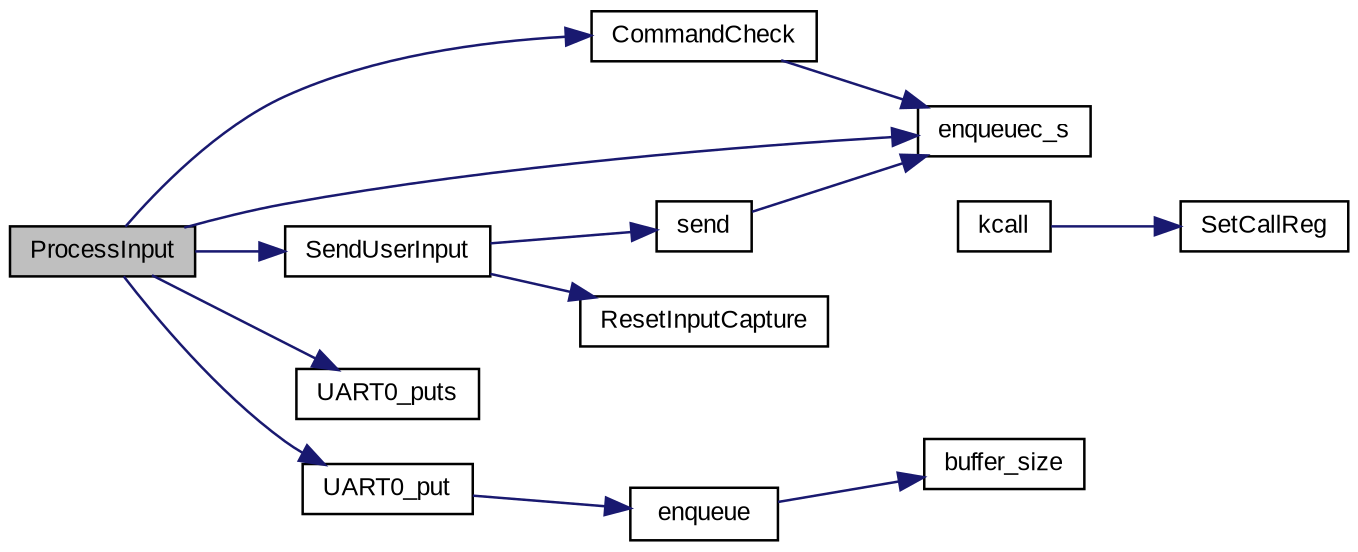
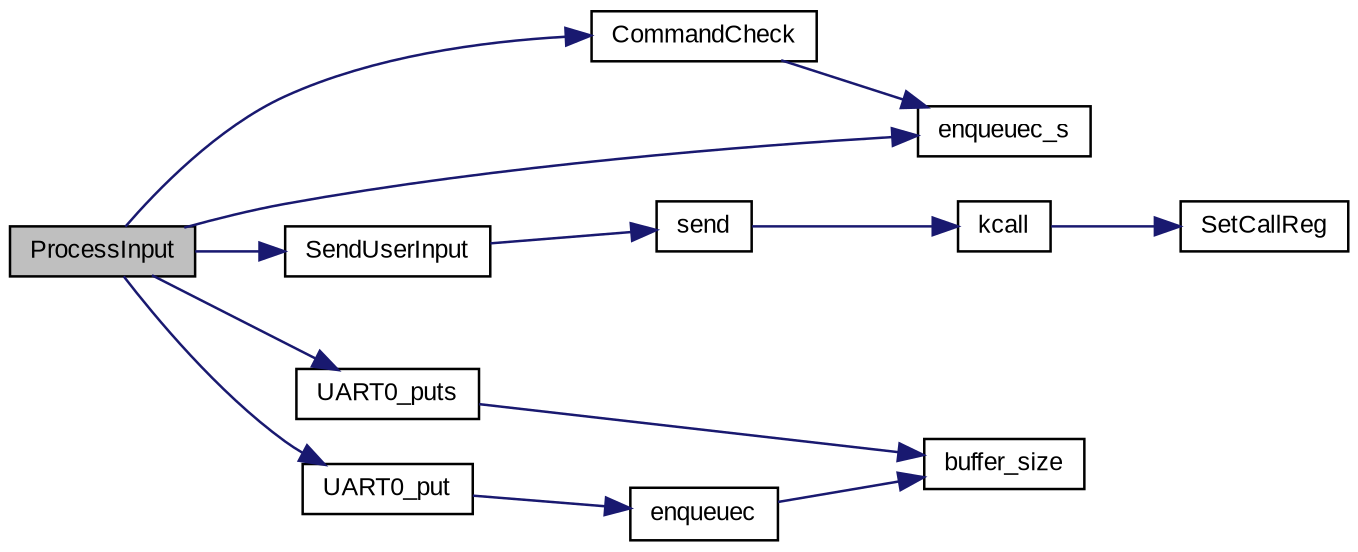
(827, 187) -> (842, 226)
(704, 321) -> none
none -> (689, 428)
(704, 514) -> (704, 514)
